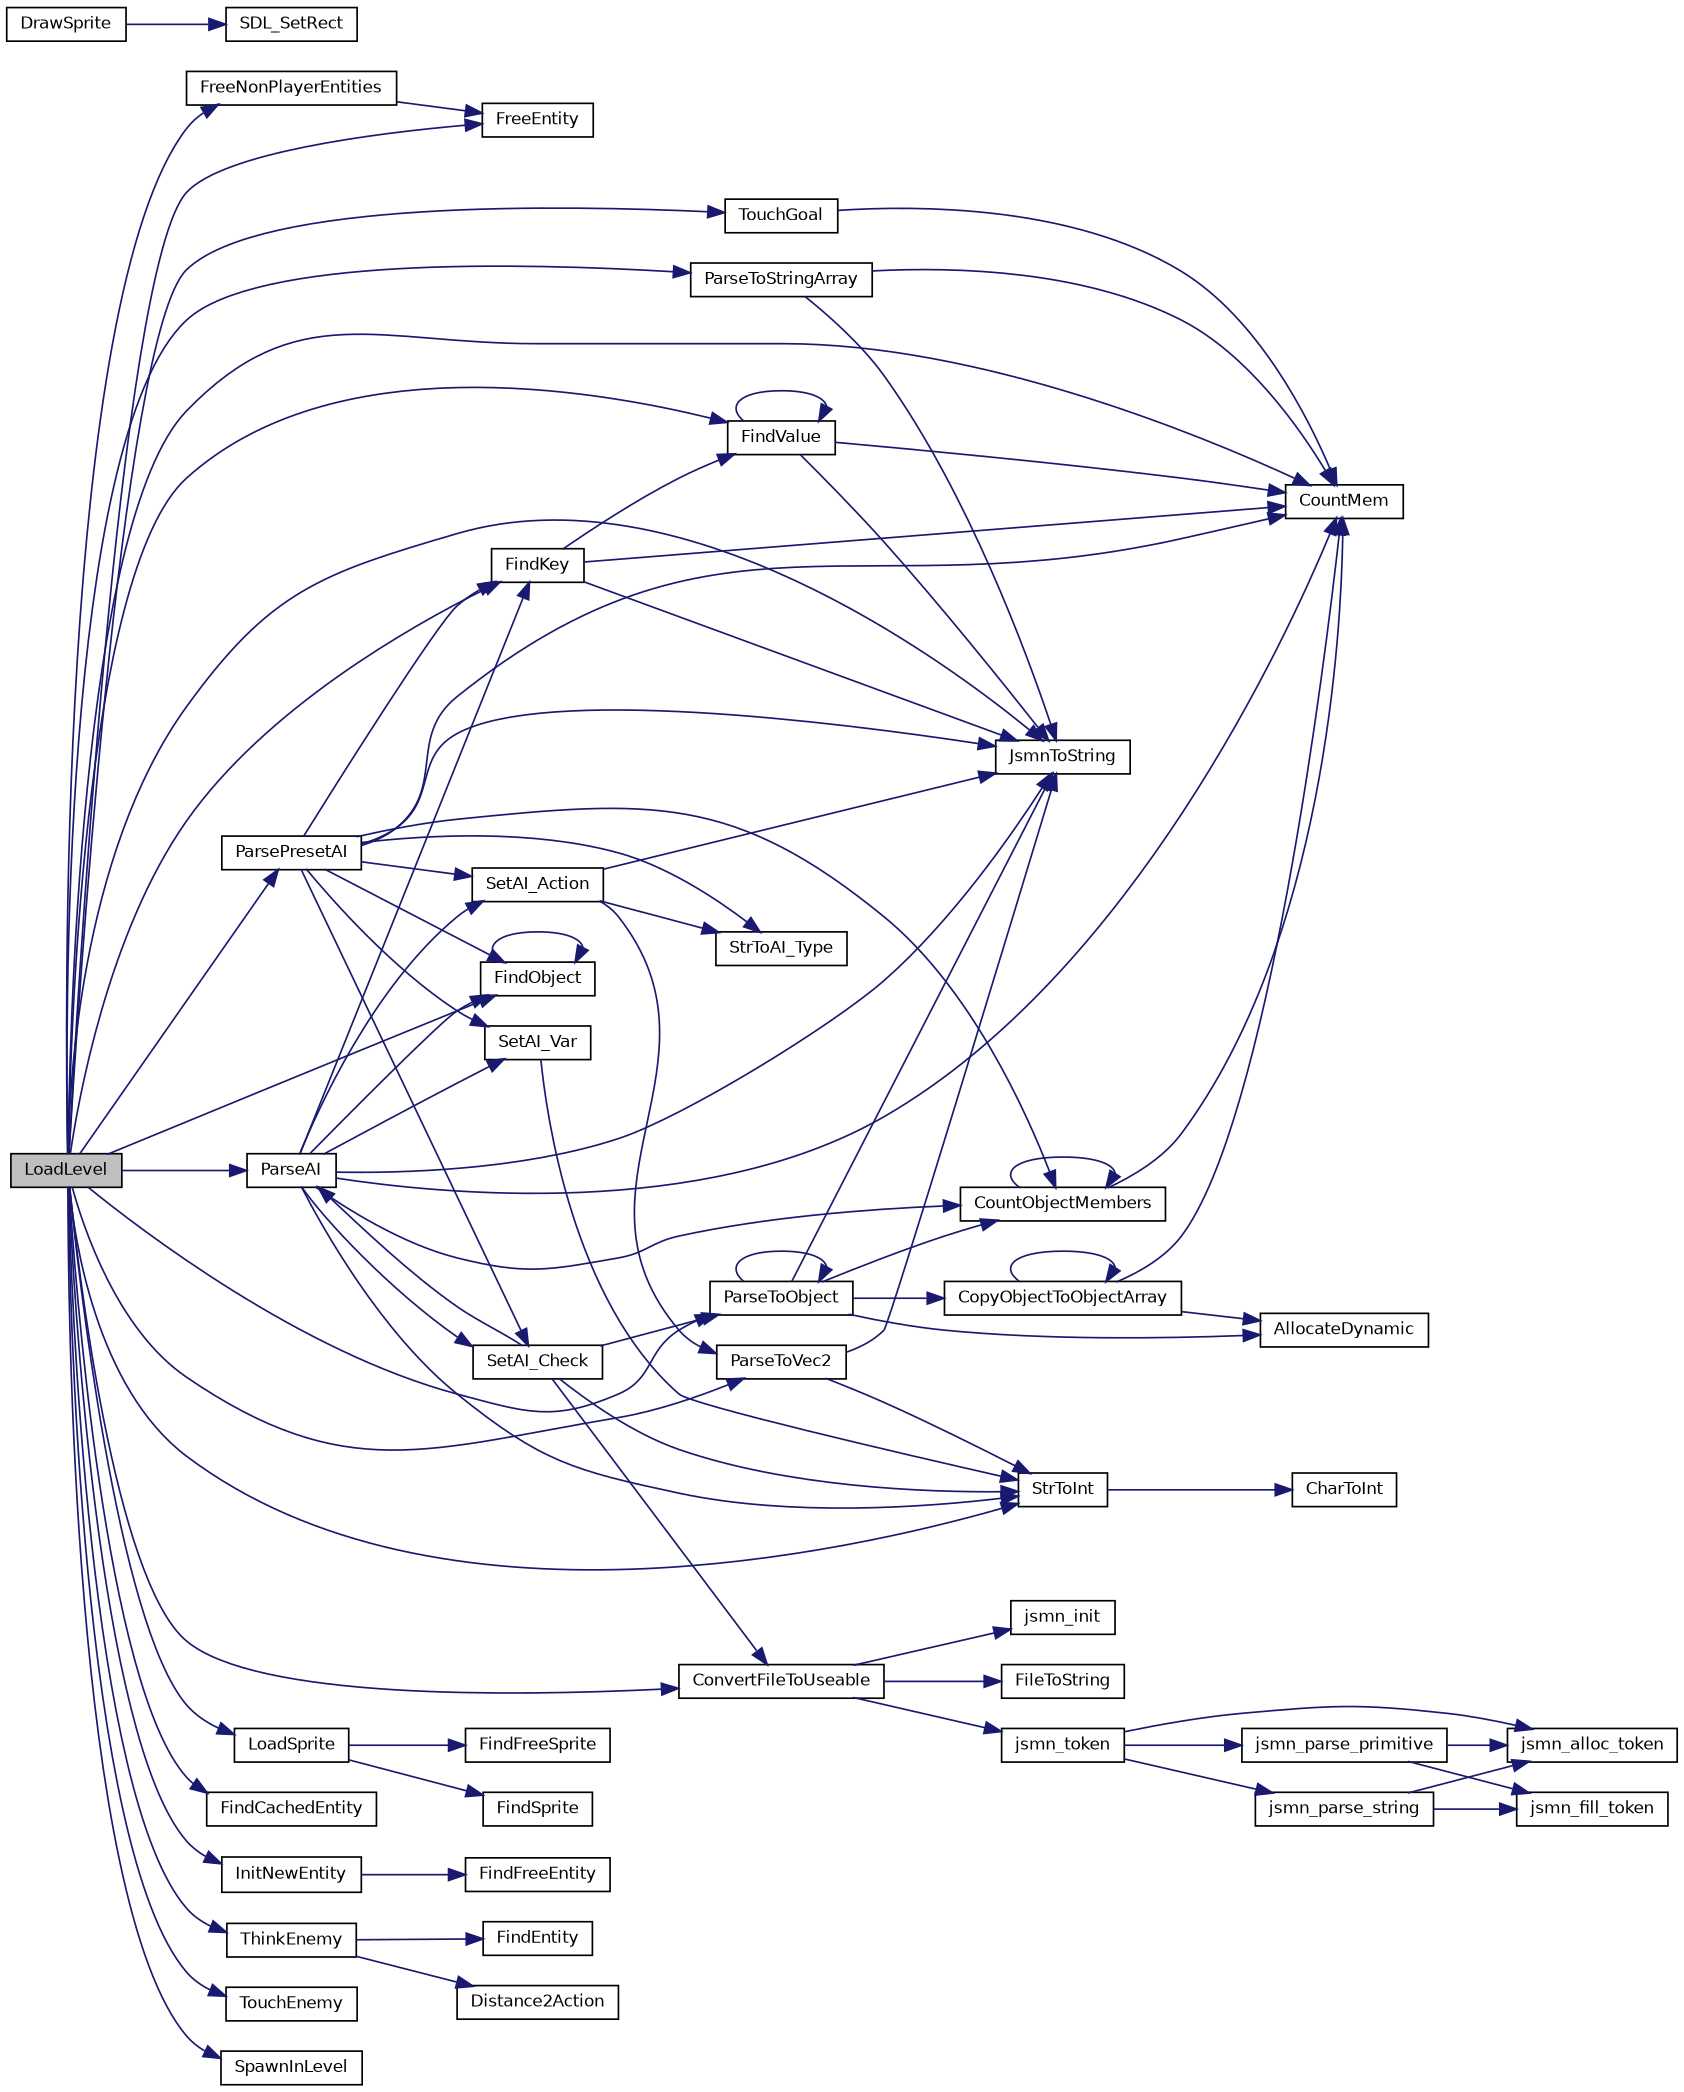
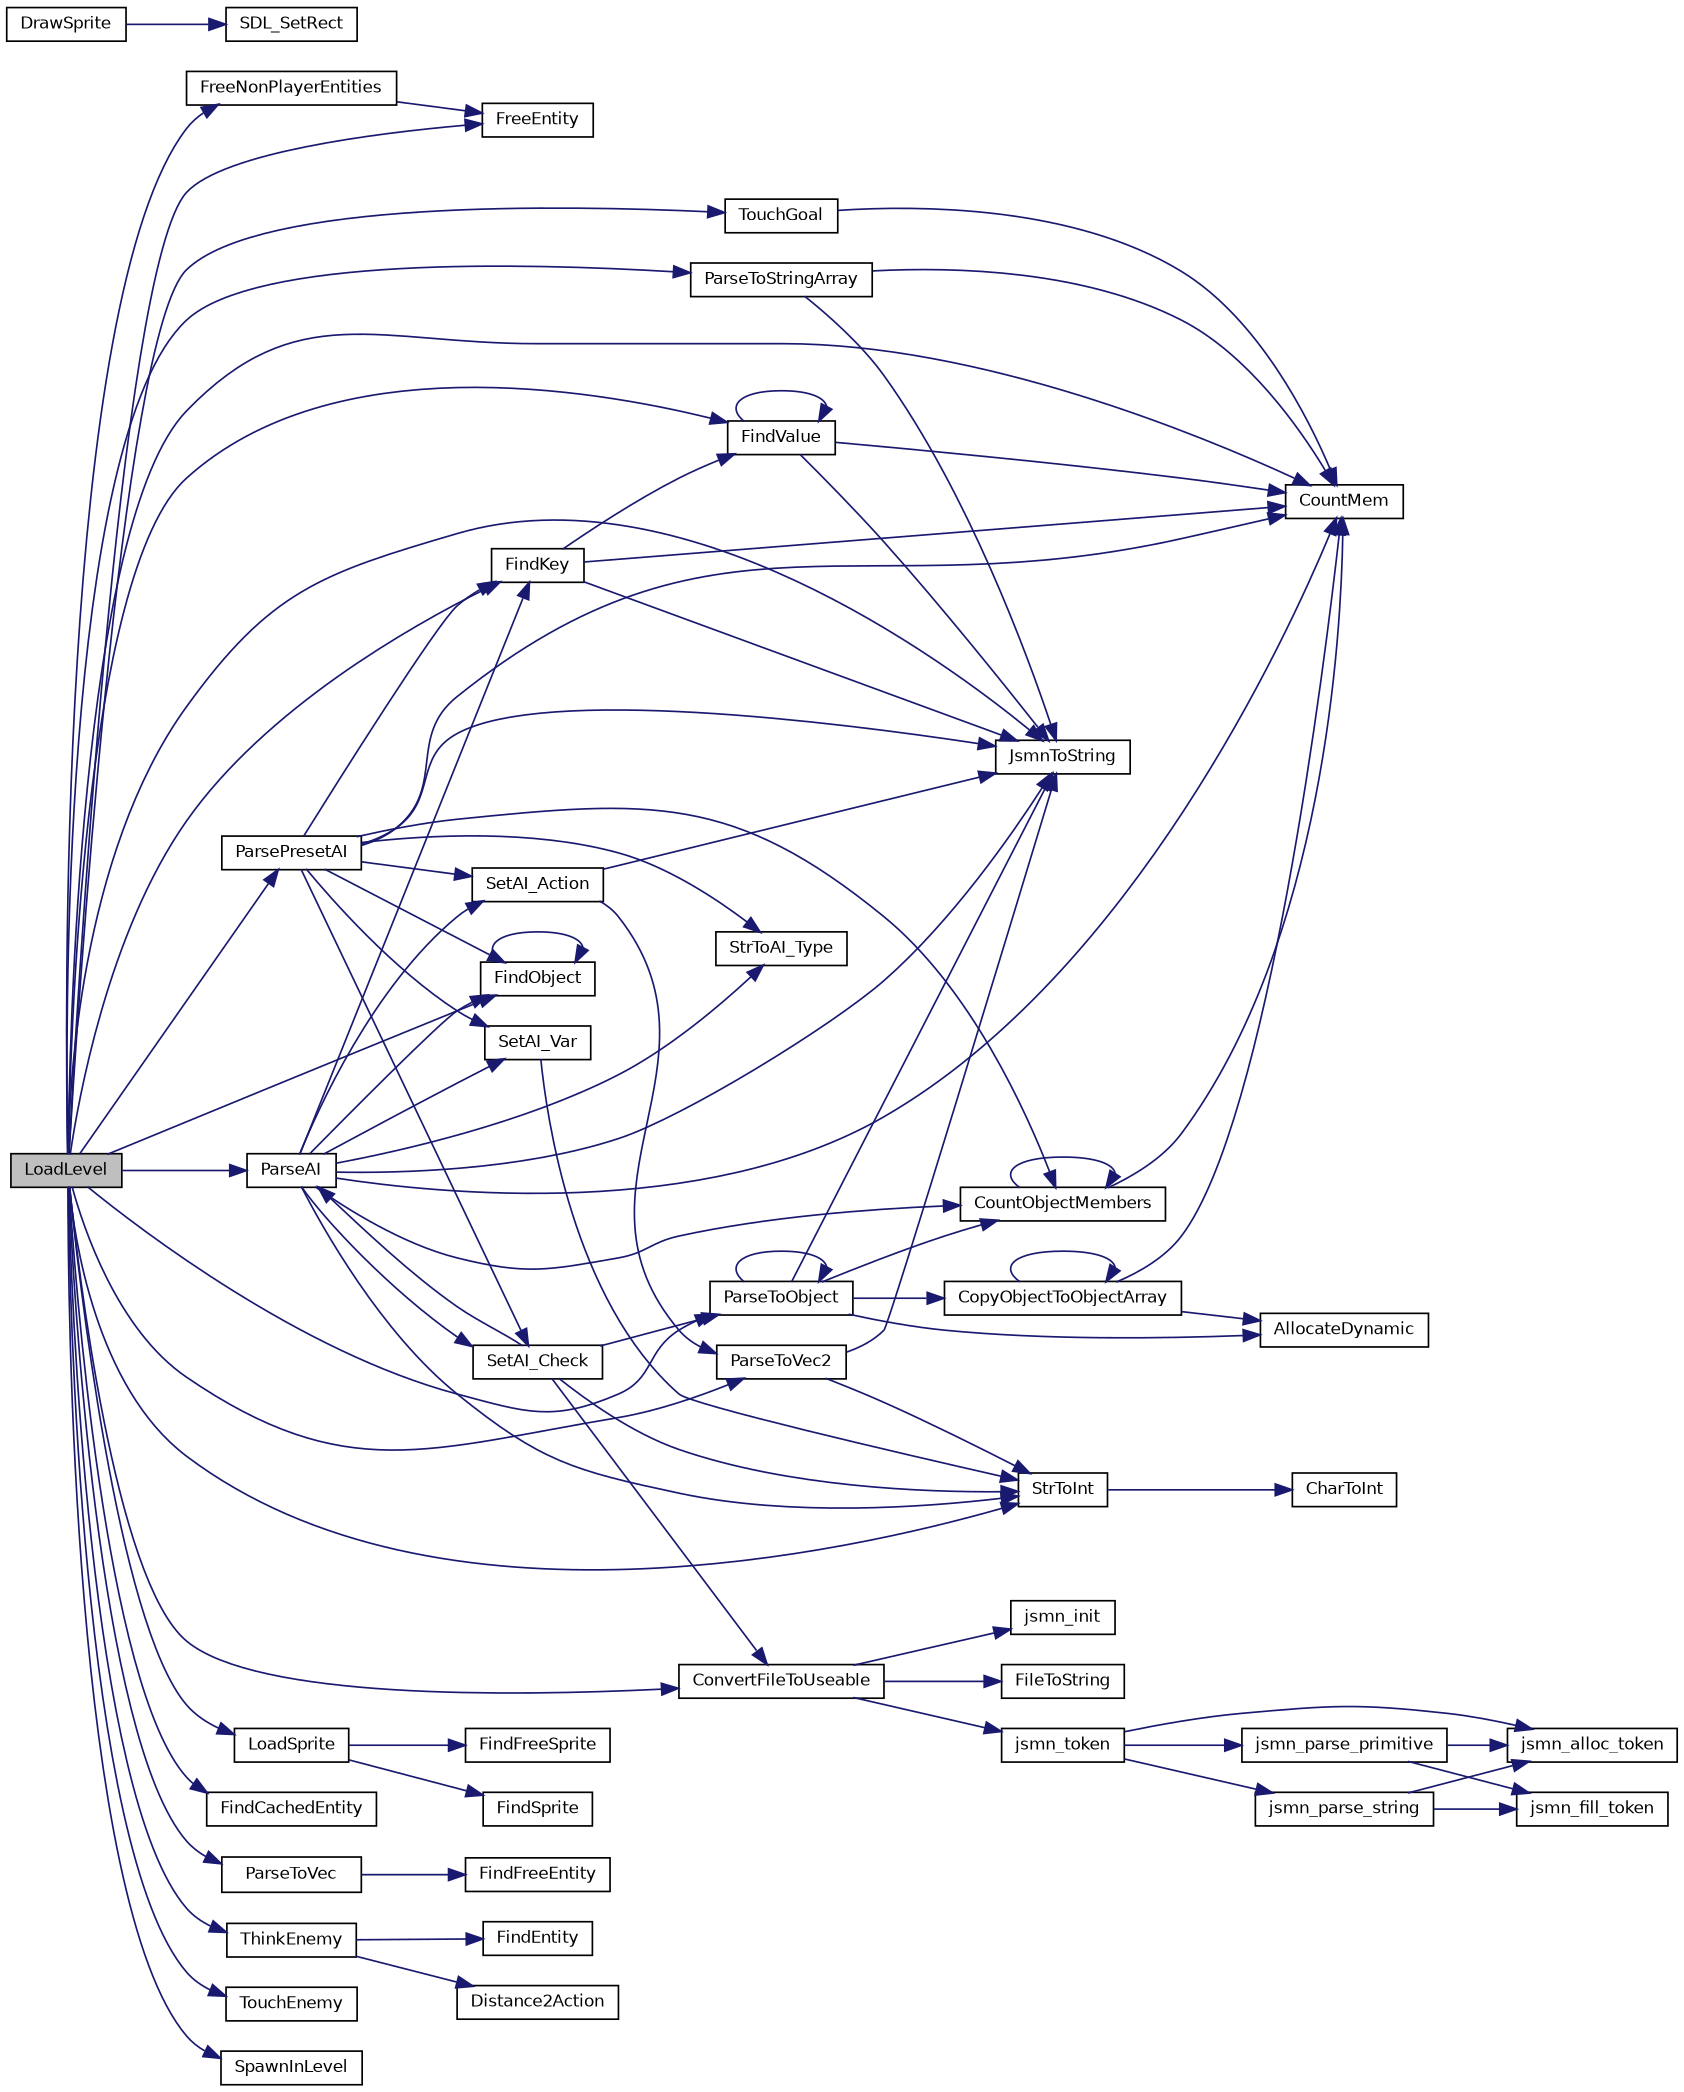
(651, 915) -> (558, 1101)
(292, 1875) -> (292, 1875)
